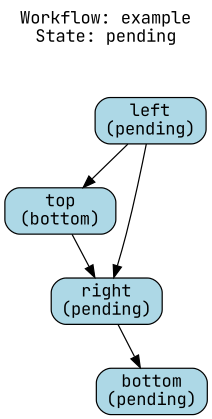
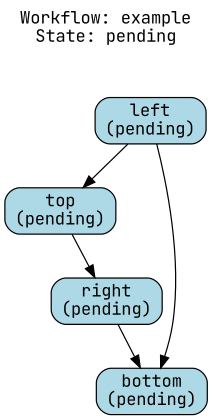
(133, 205) -> (175, 250)
(60, 211) -> (60, 211)
